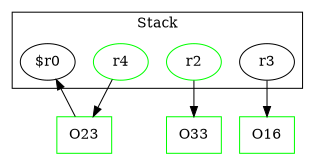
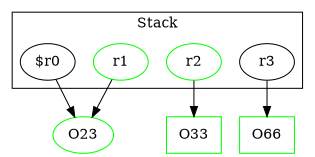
(121, 62) -> (121, 62)
(68, 103) -> (63, 94)
(84, 135) -> (83, 135)
(267, 135) -> (267, 135)
